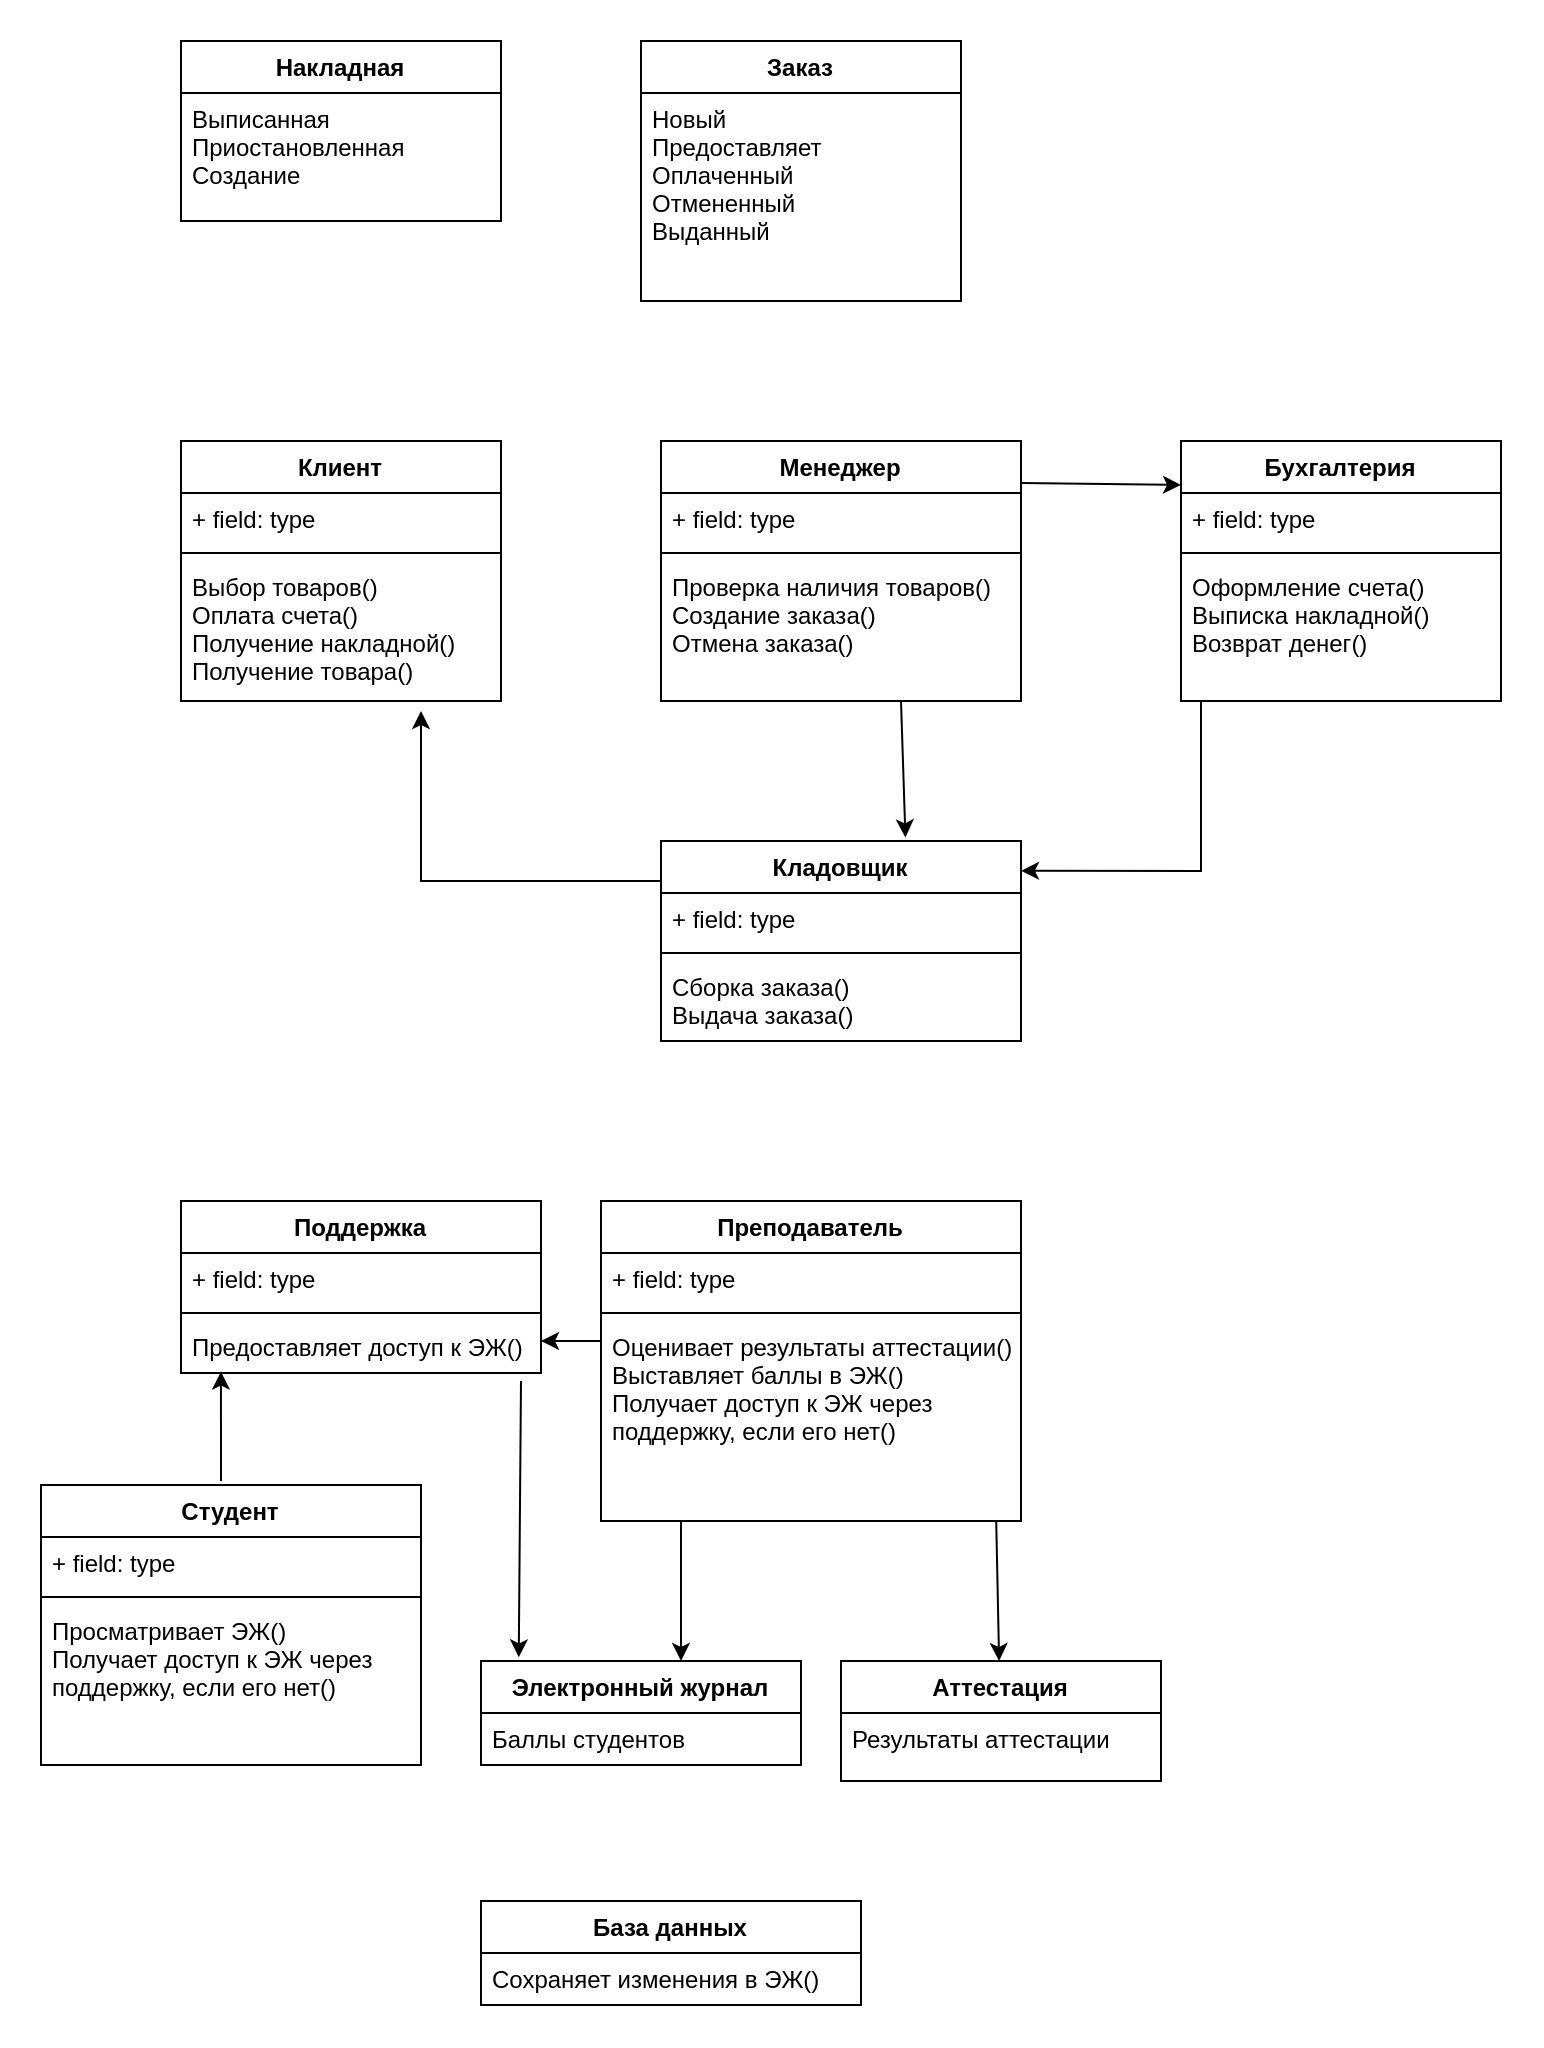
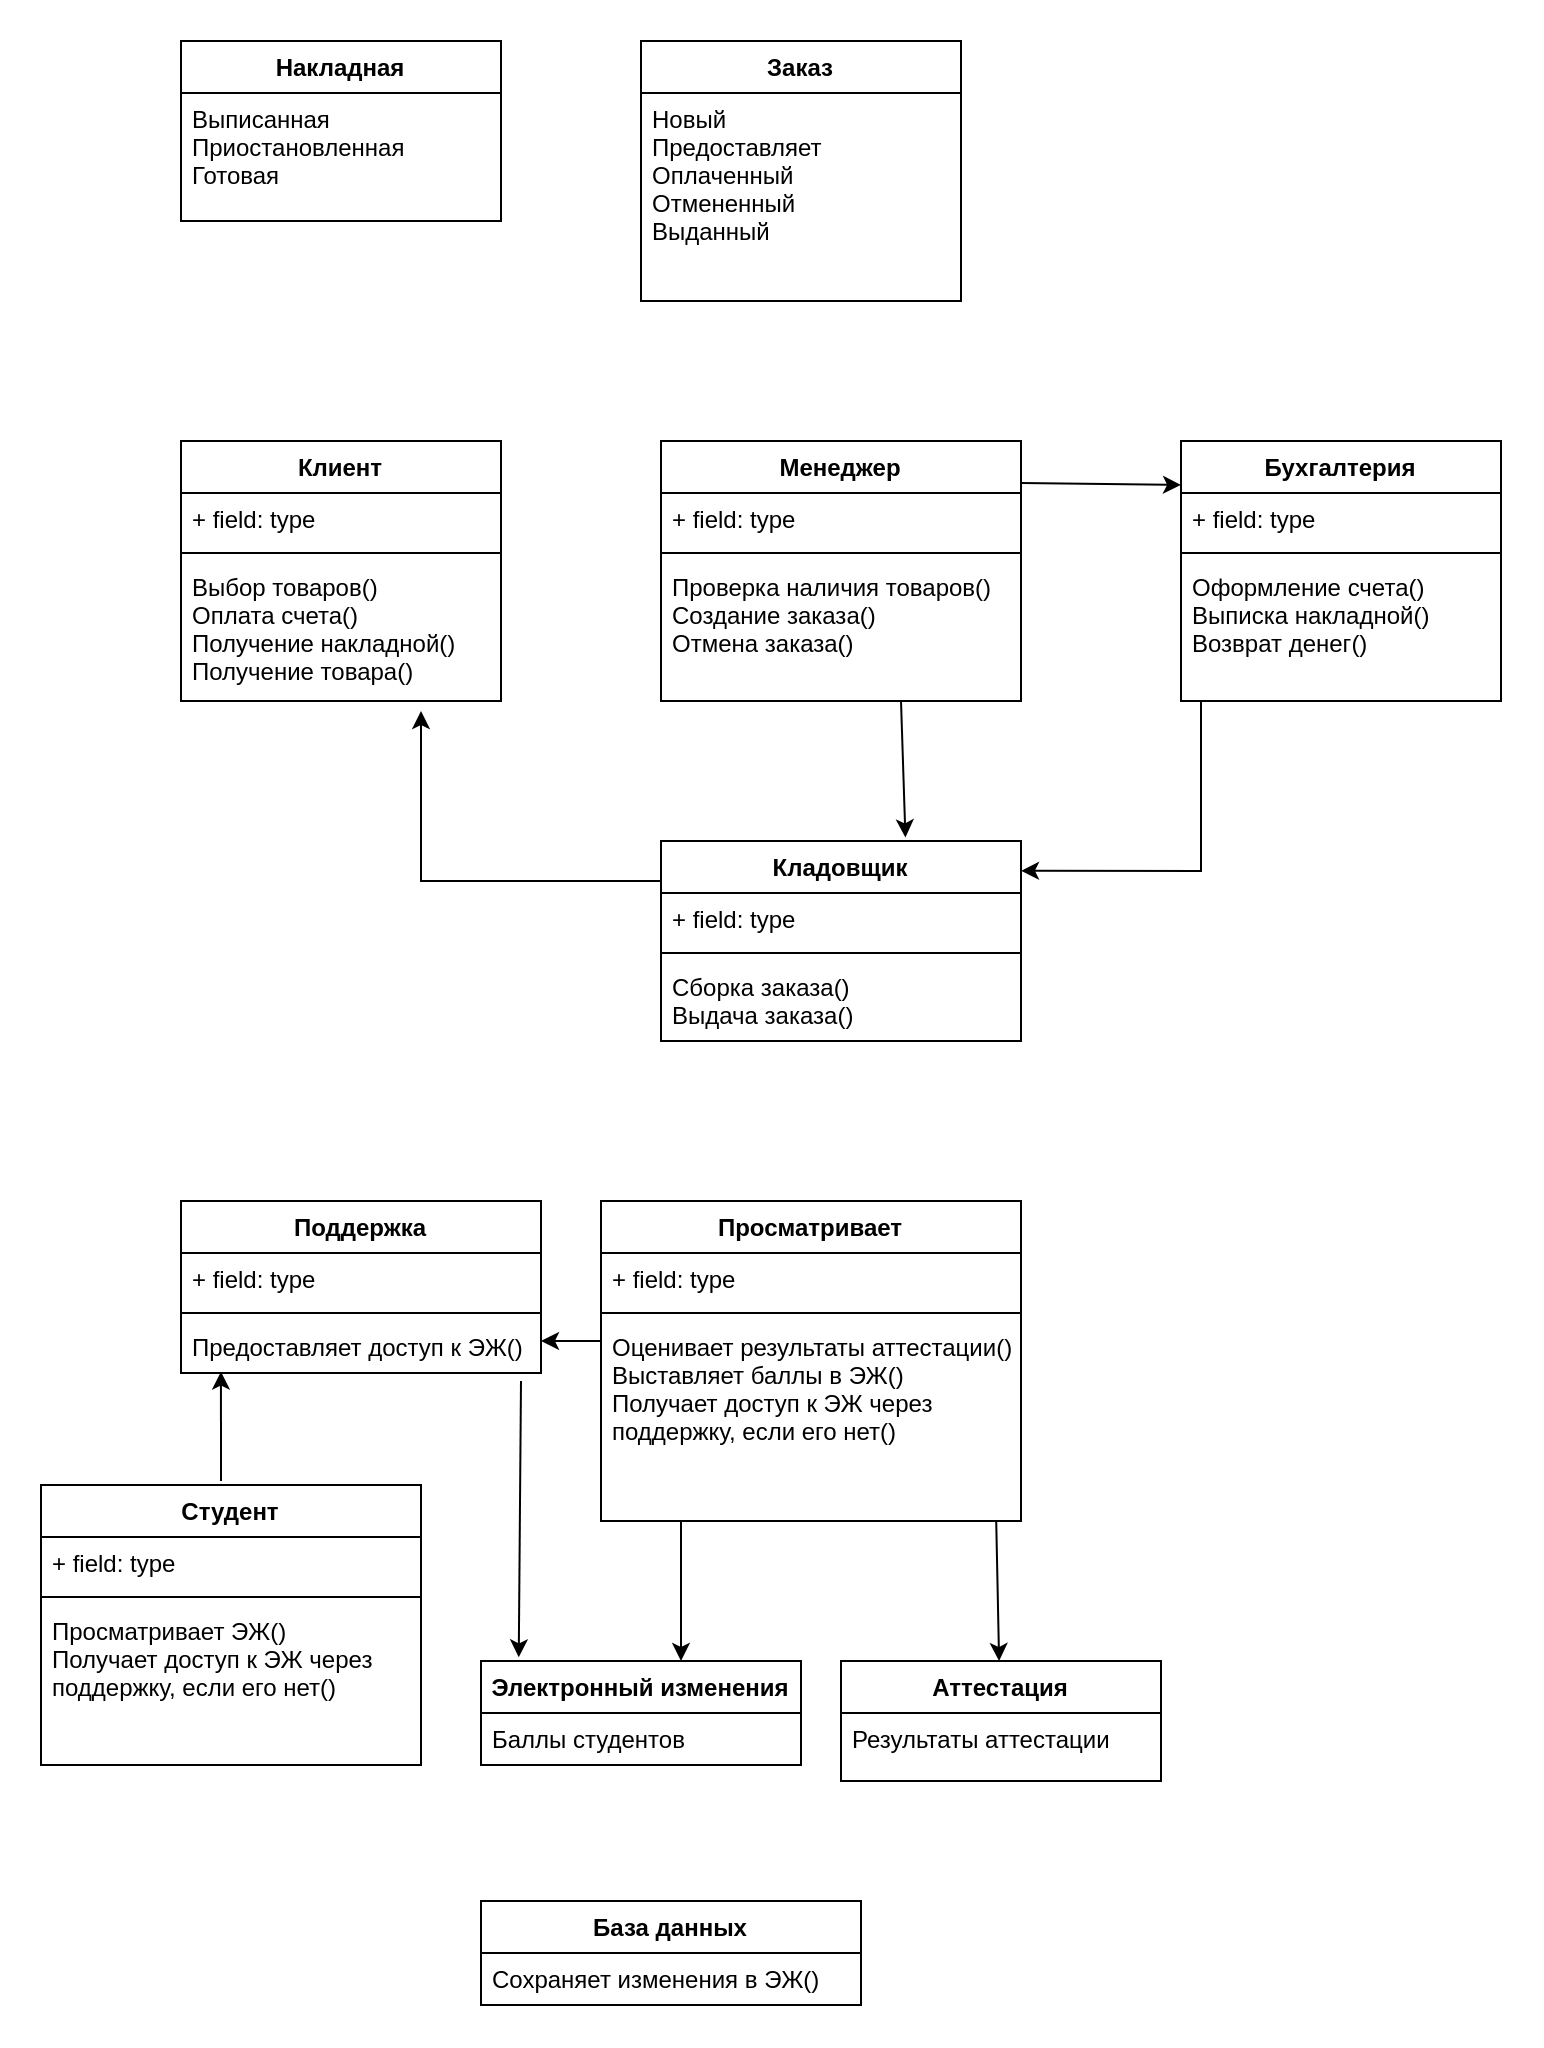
(259, 120) -> (259, 120)
(810, 1228) -> (810, 1228)
(640, 1688) -> (640, 1688)
